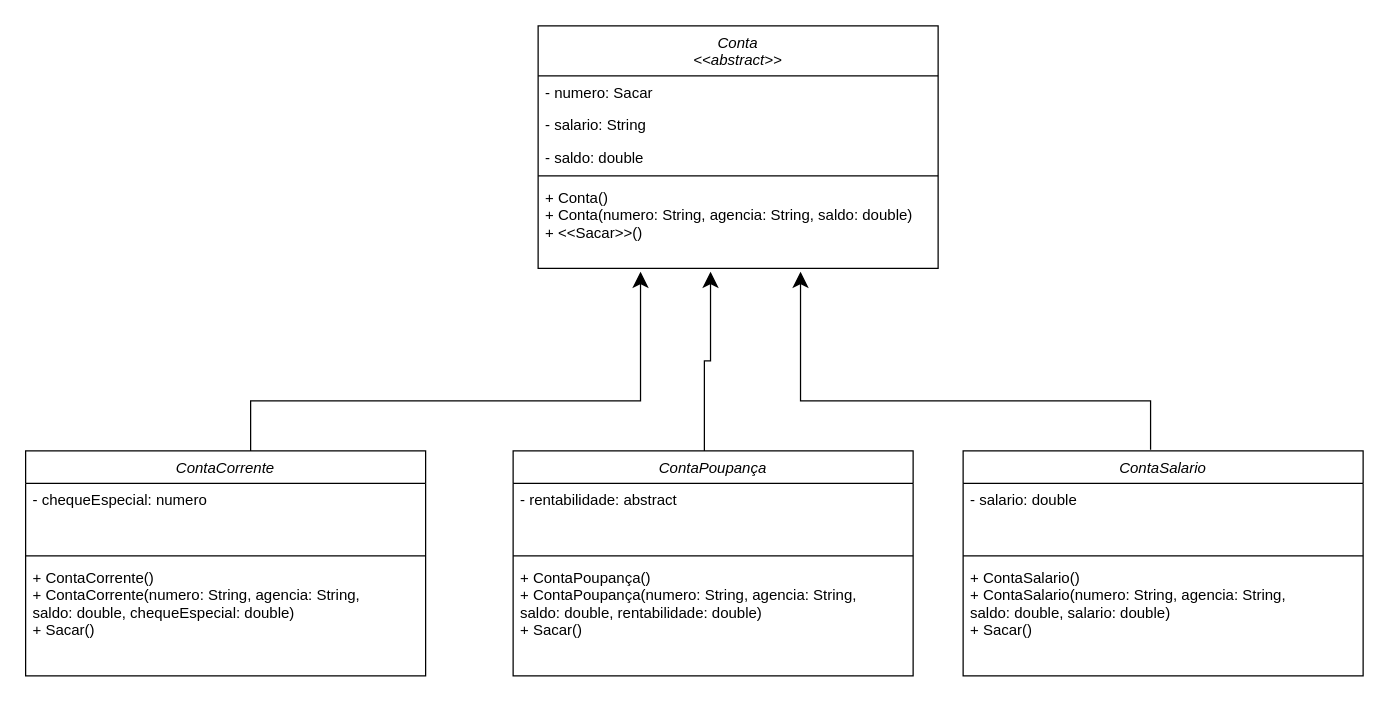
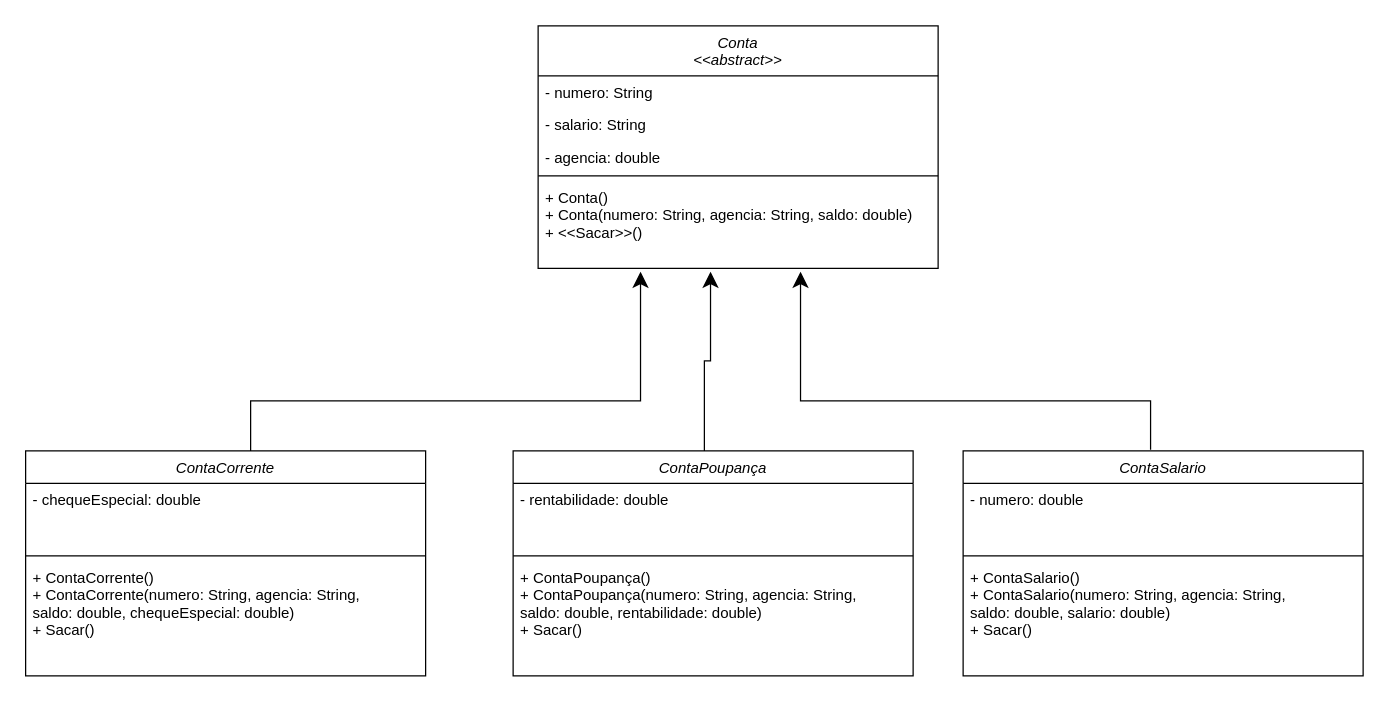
(602, 93) -> (604, 93)
(598, 158) -> (607, 158)
(124, 500) -> (122, 500)
(613, 500) -> (603, 500)
(1030, 500) -> (1029, 500)
